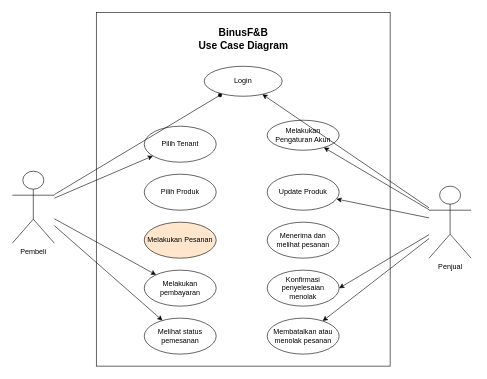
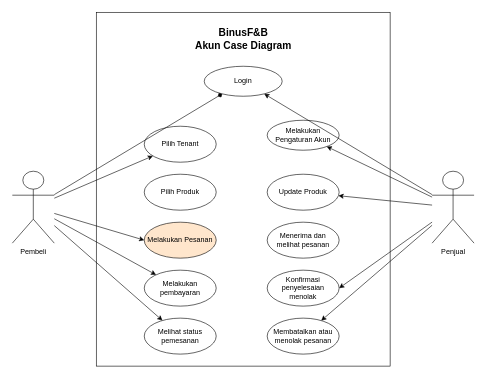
(244, 39) -> (244, 39)
(450, 222) -> (453, 207)
none -> (97, 226)
